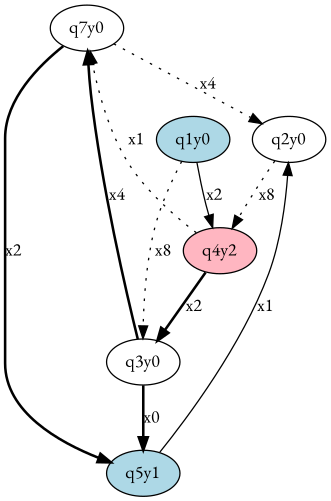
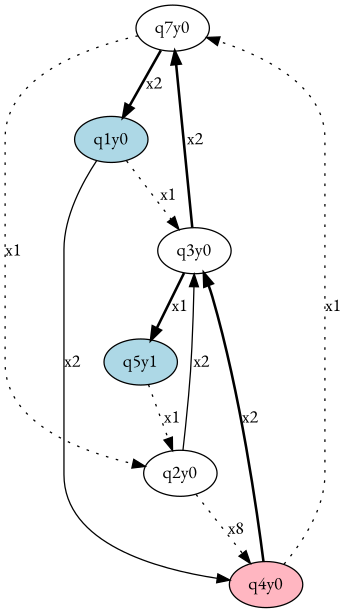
(208, 84) -> (13, 251)
(117, 195) -> (195, 139)
(163, 251) -> (168, 195)
(220, 251) -> (266, 585)
(5, 265) -> (145, 78)
(246, 323) -> (158, 412)
none -> (191, 369)
(152, 418) -> (180, 306)
